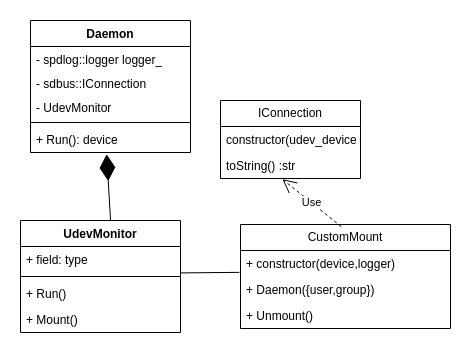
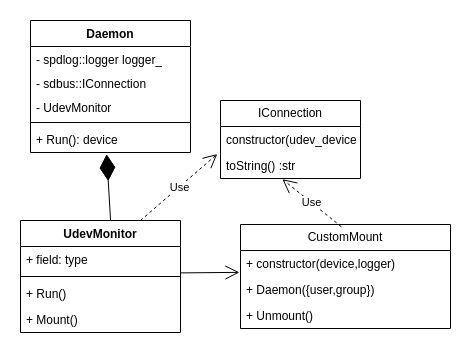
none -> (178, 188)
(234, 272) -> (234, 272)
